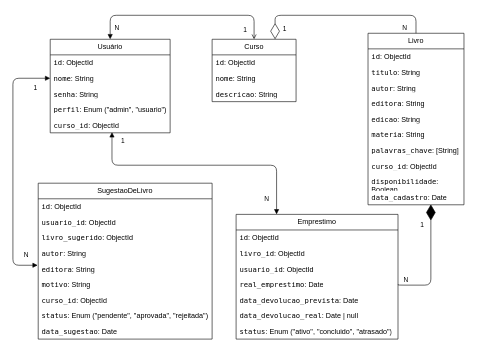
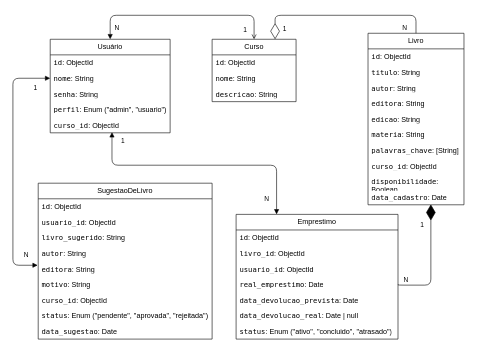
(85, 239) -> (80, 239)
